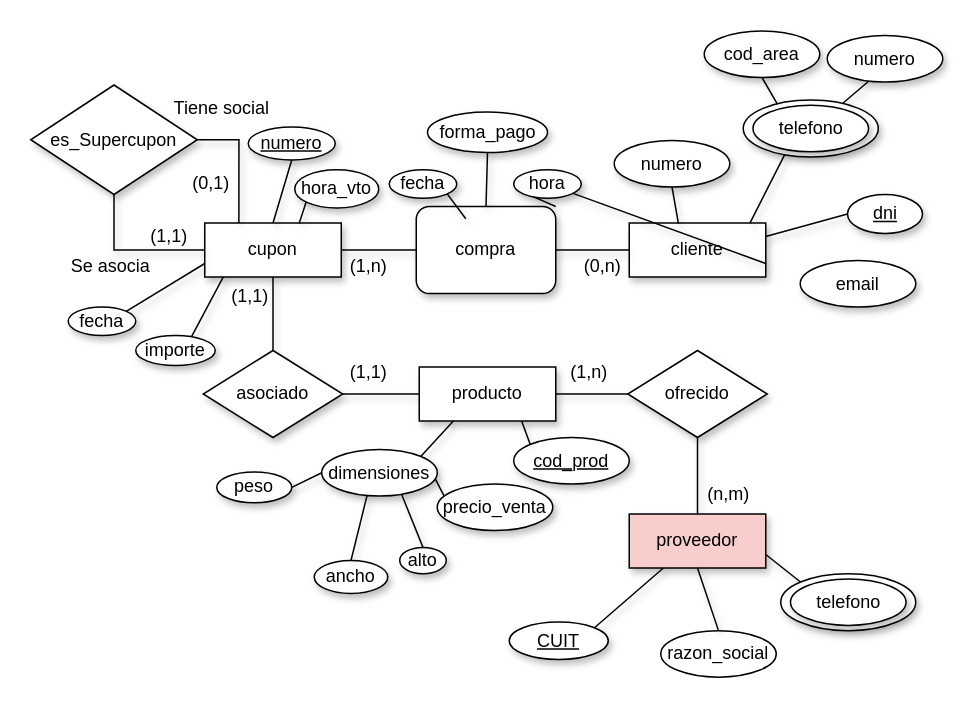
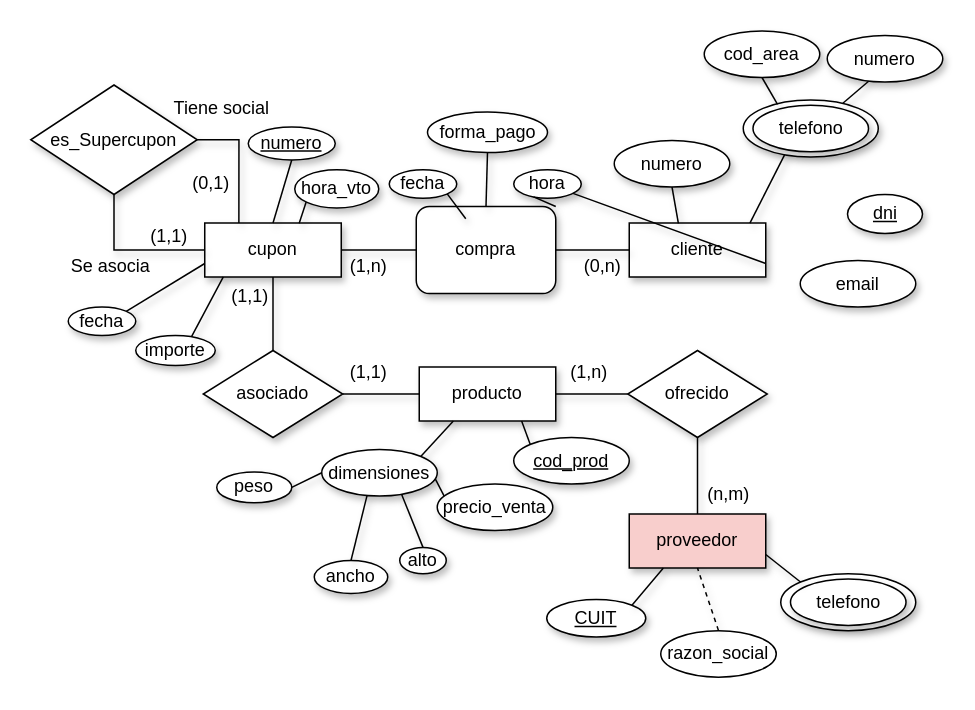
(807, 225) -> none
(708, 598) -> (708, 598)
(559, 641) -> (596, 618)
